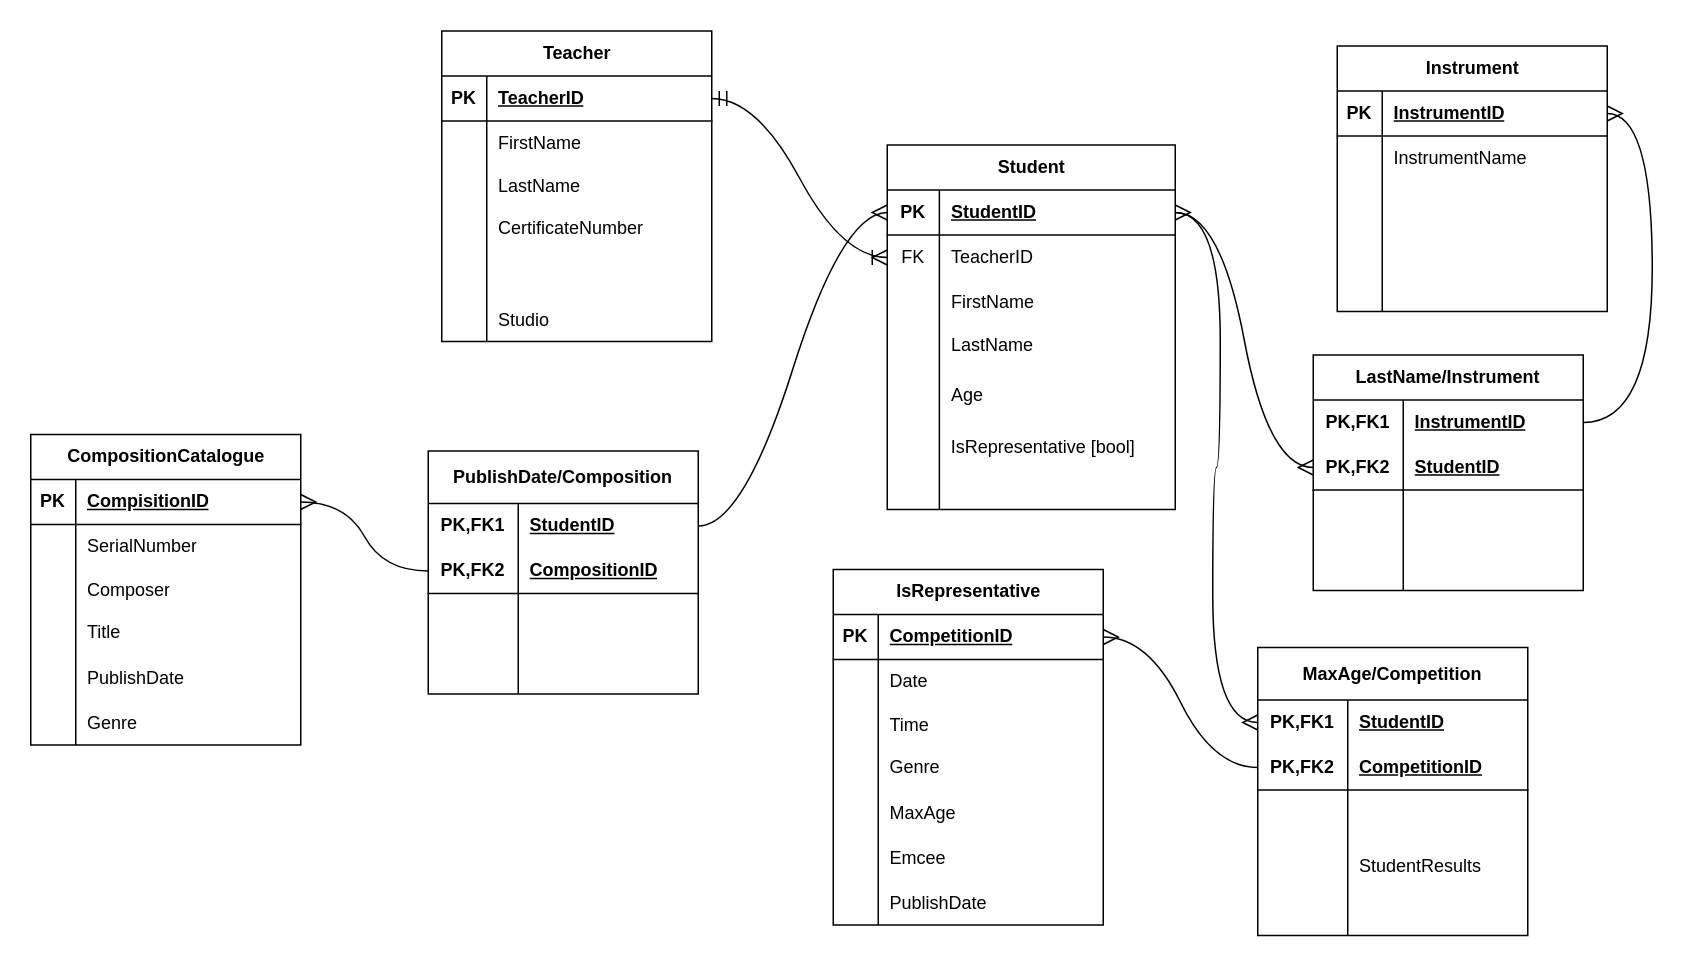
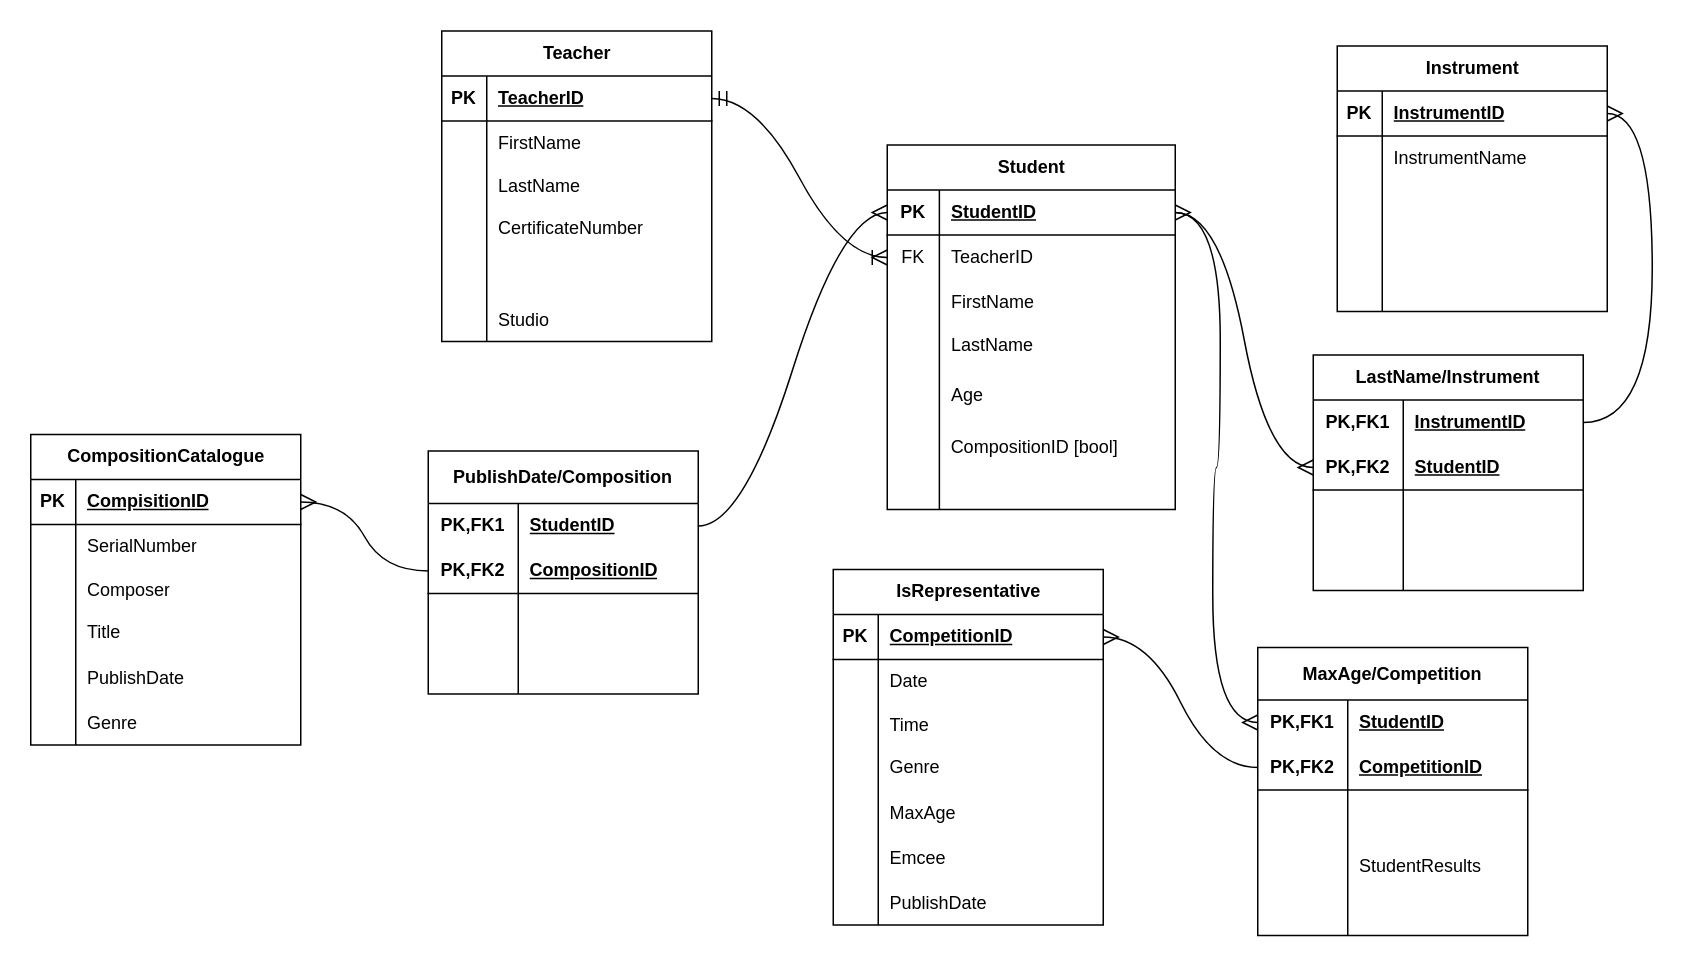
(1060, 447) -> (1042, 447)
